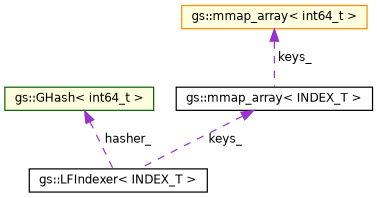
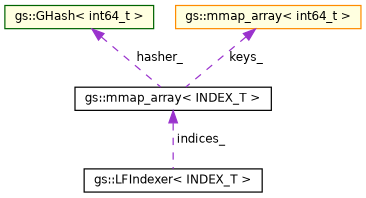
(224, 140) -> (199, 140)
(102, 145) -> (131, 62)
